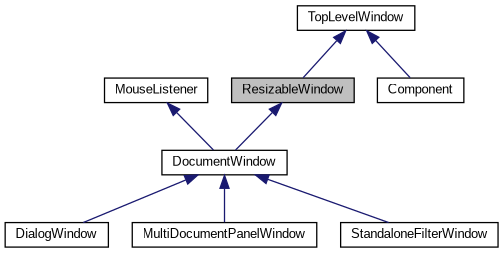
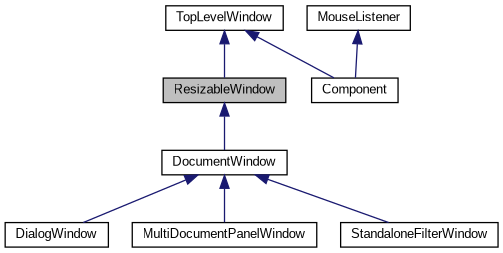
(195, 131) -> (356, 61)
